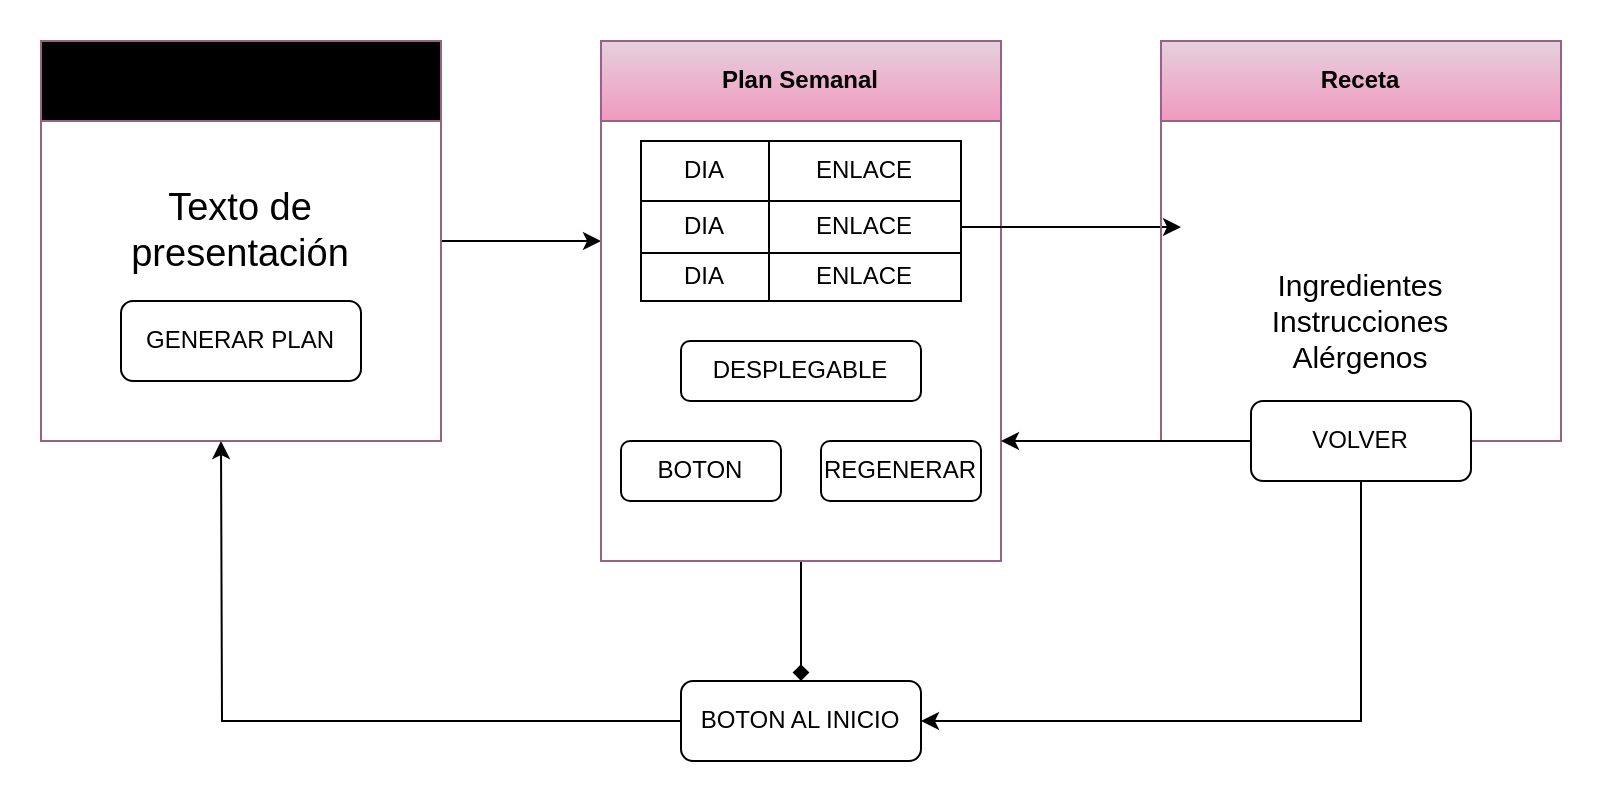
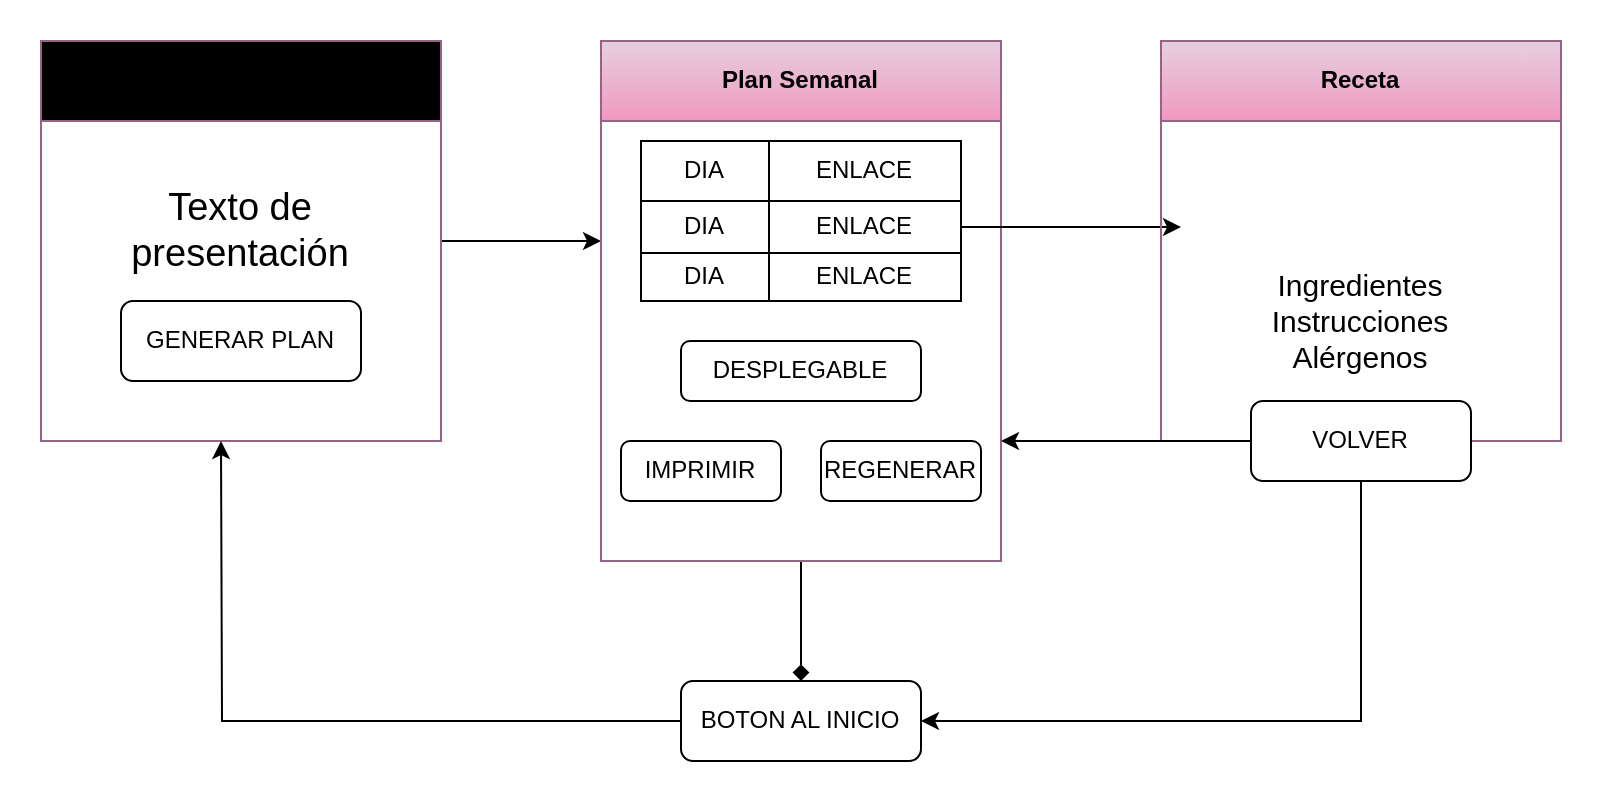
(701, 471) -> (701, 471)
